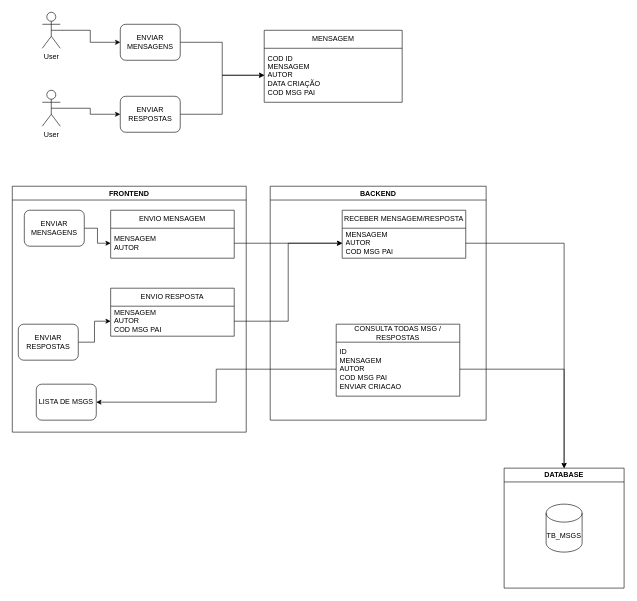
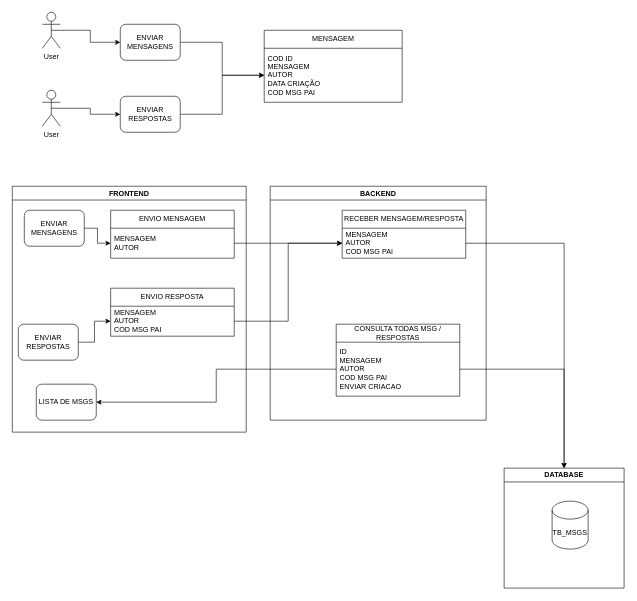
(564, 528) -> (570, 525)
